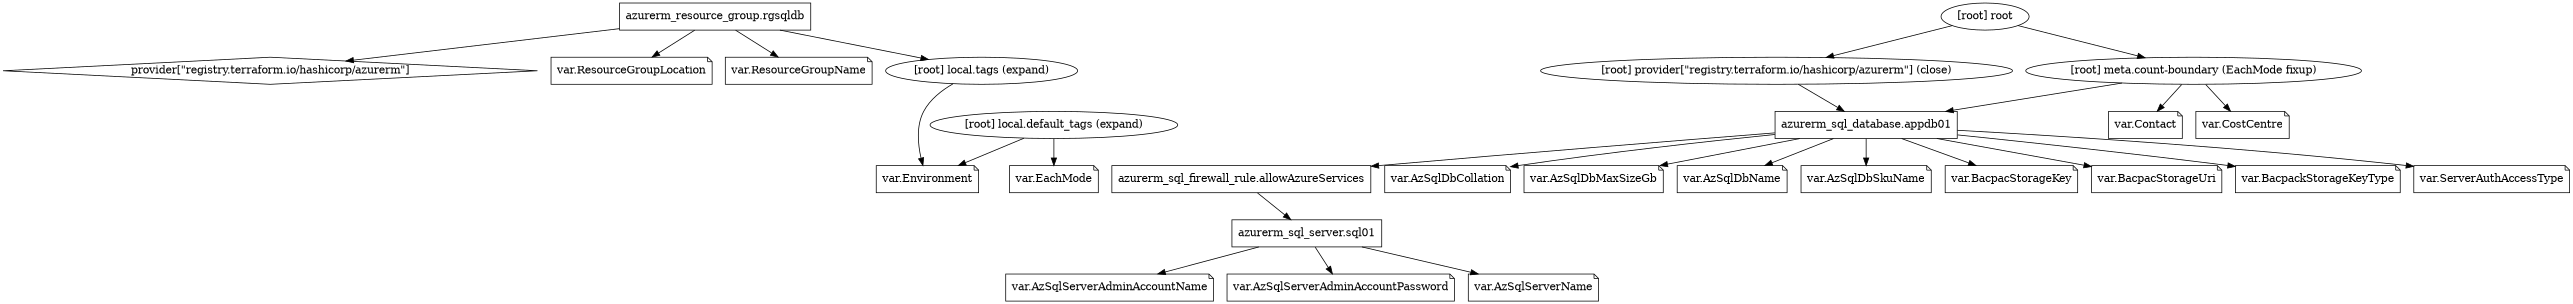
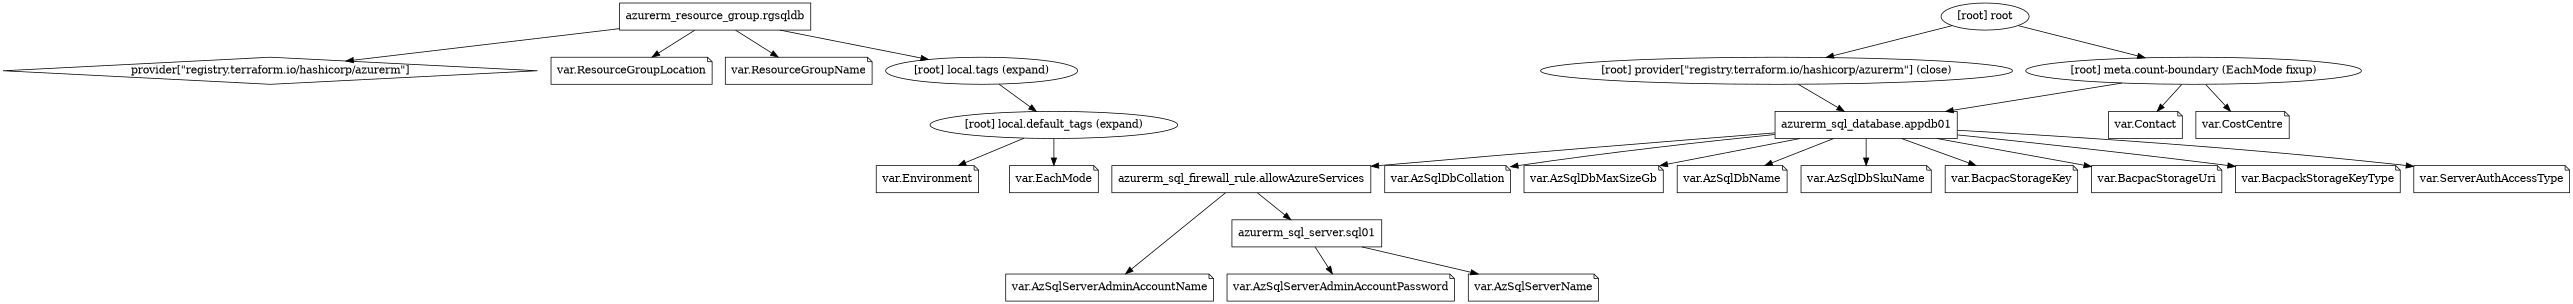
(922, 115) -> (1015, 96)
(1212, 259) -> (1179, 231)
